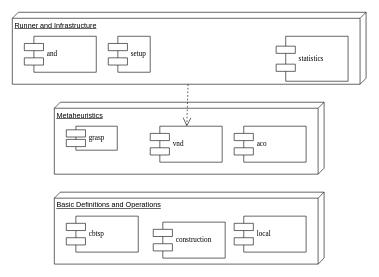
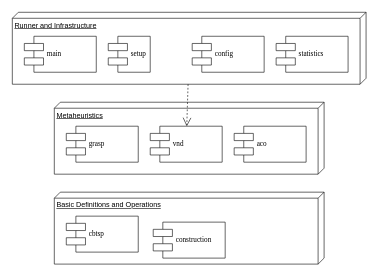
(53, 54) -> (54, 54)
none -> (228, 54)
(312, 59) -> (312, 54)
(92, 138) -> (102, 144)
(270, 234) -> none
